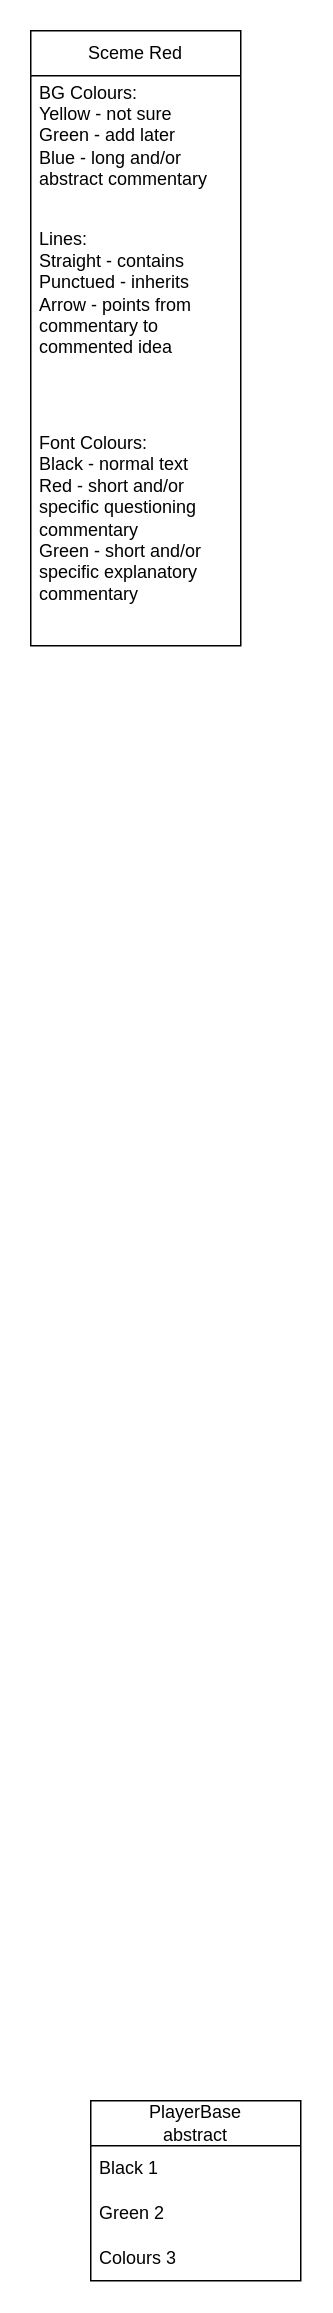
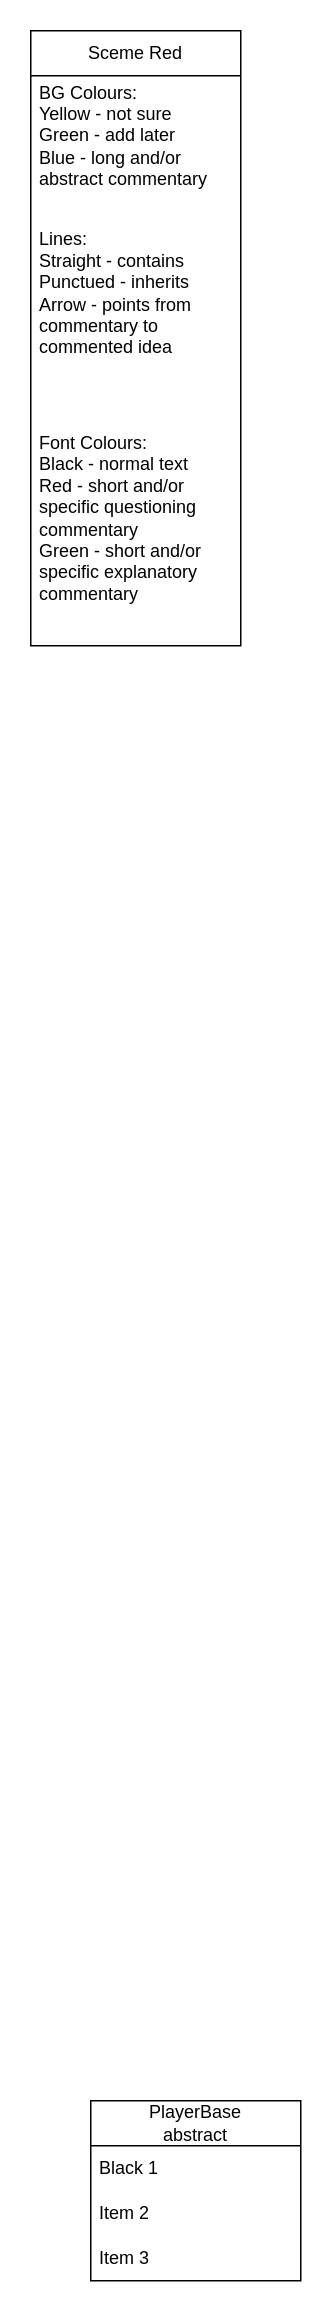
(133, 2213) -> (128, 2213)
(140, 2258) -> (128, 2258)
